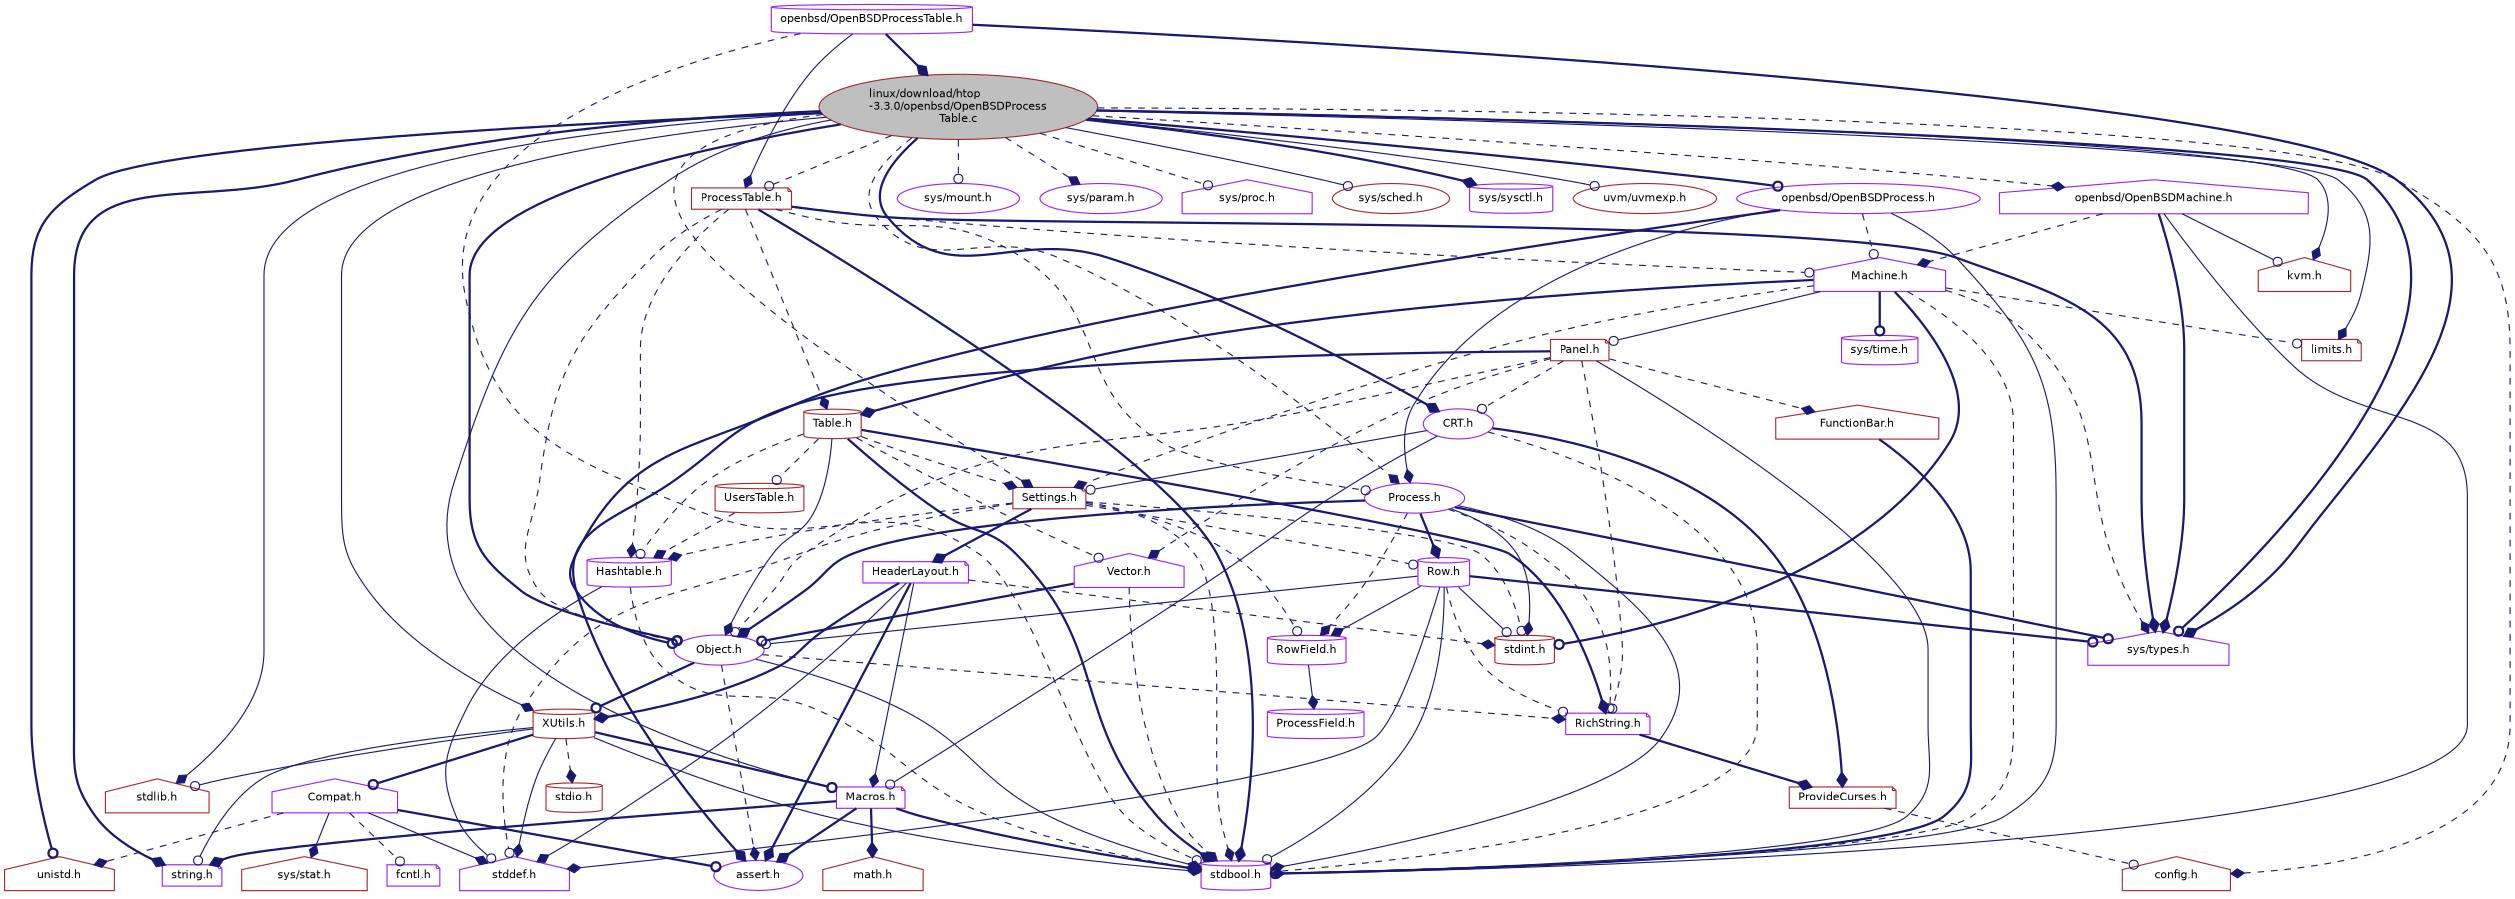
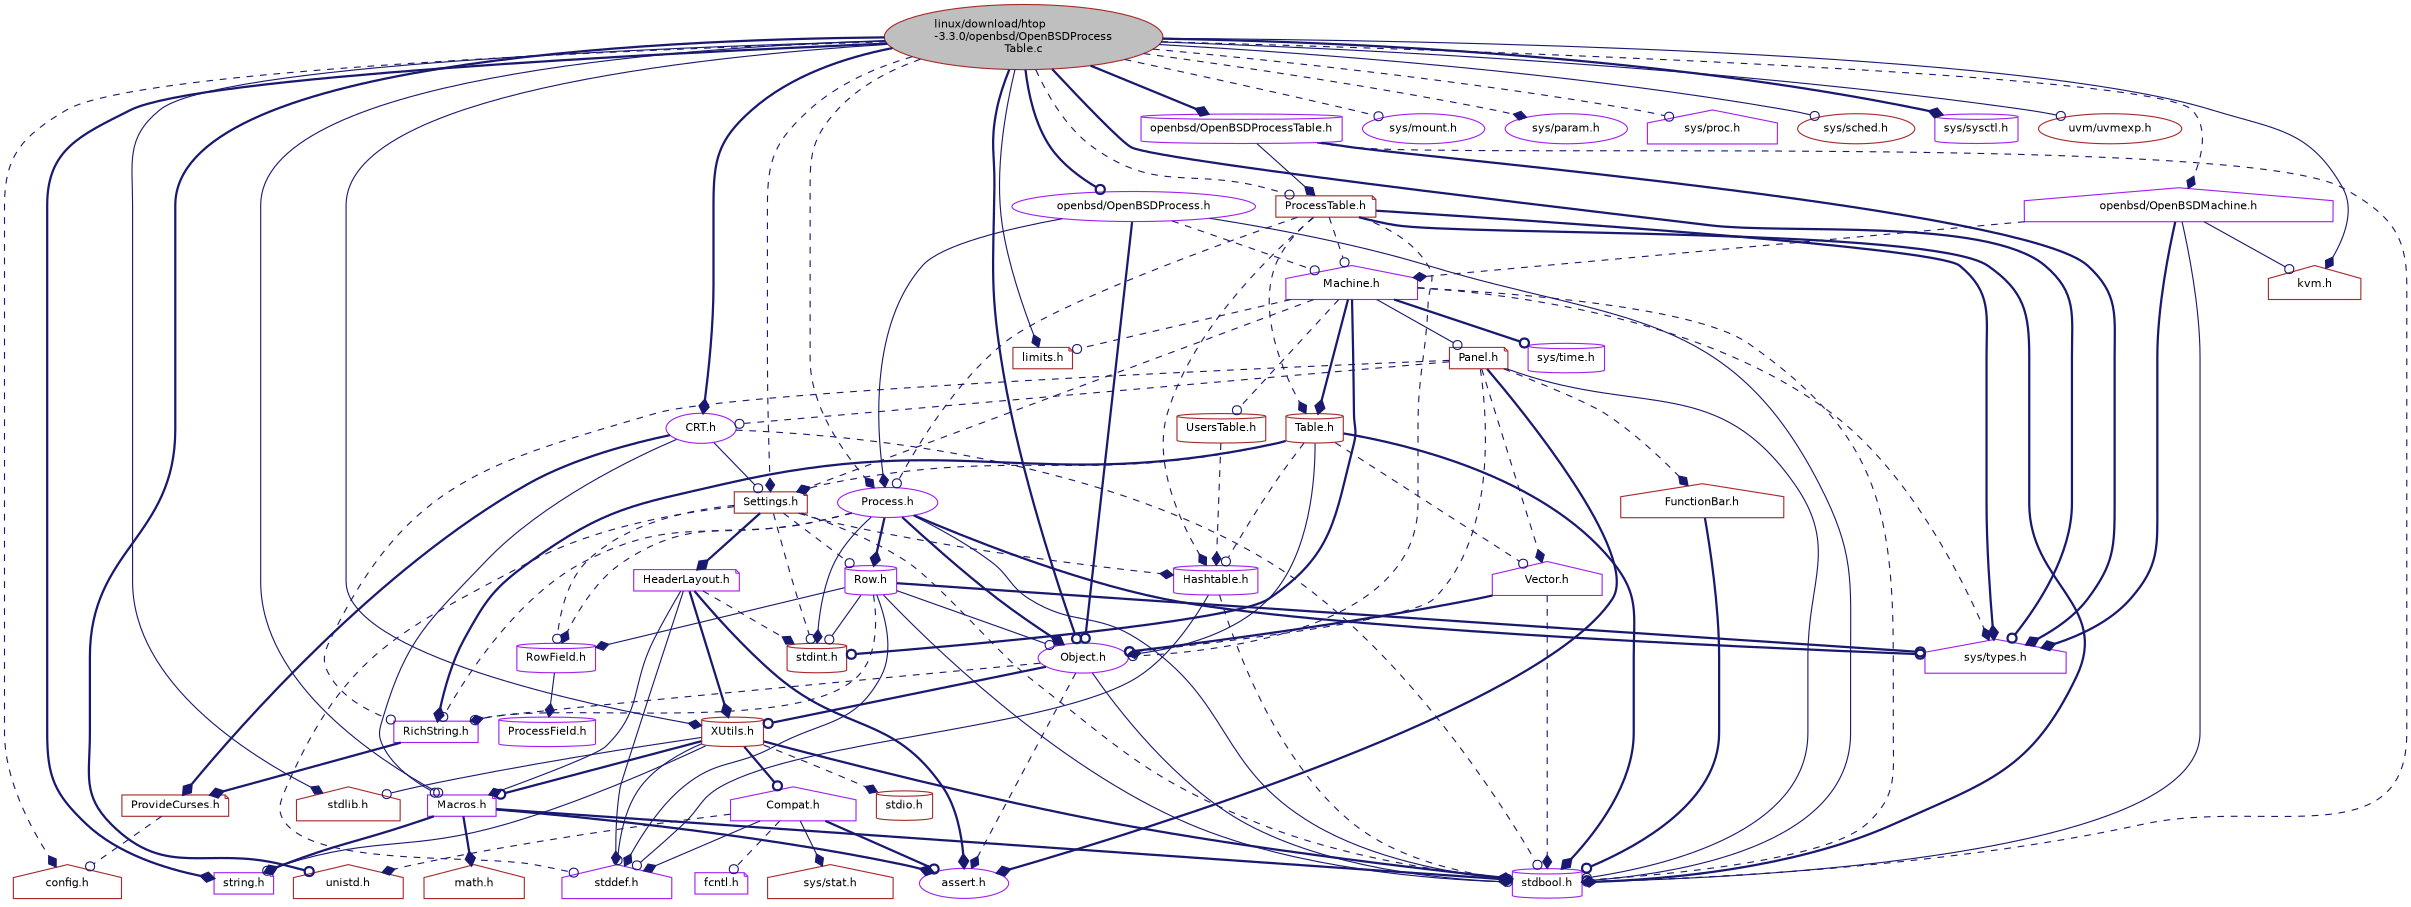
(902, 50) -> (1143, 87)
(799, 458) -> (1289, 353)
(532, 789) -> (641, 786)
(855, 823) -> (1128, 826)
